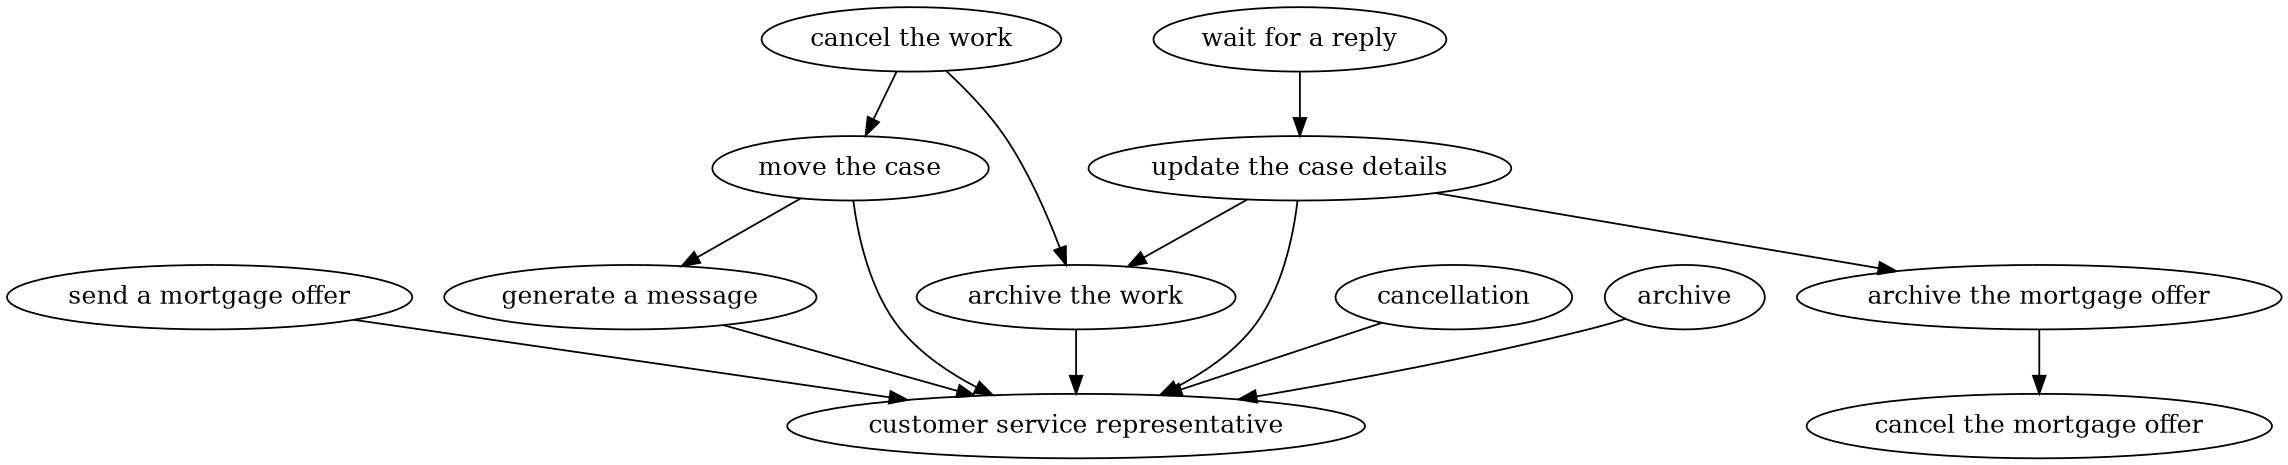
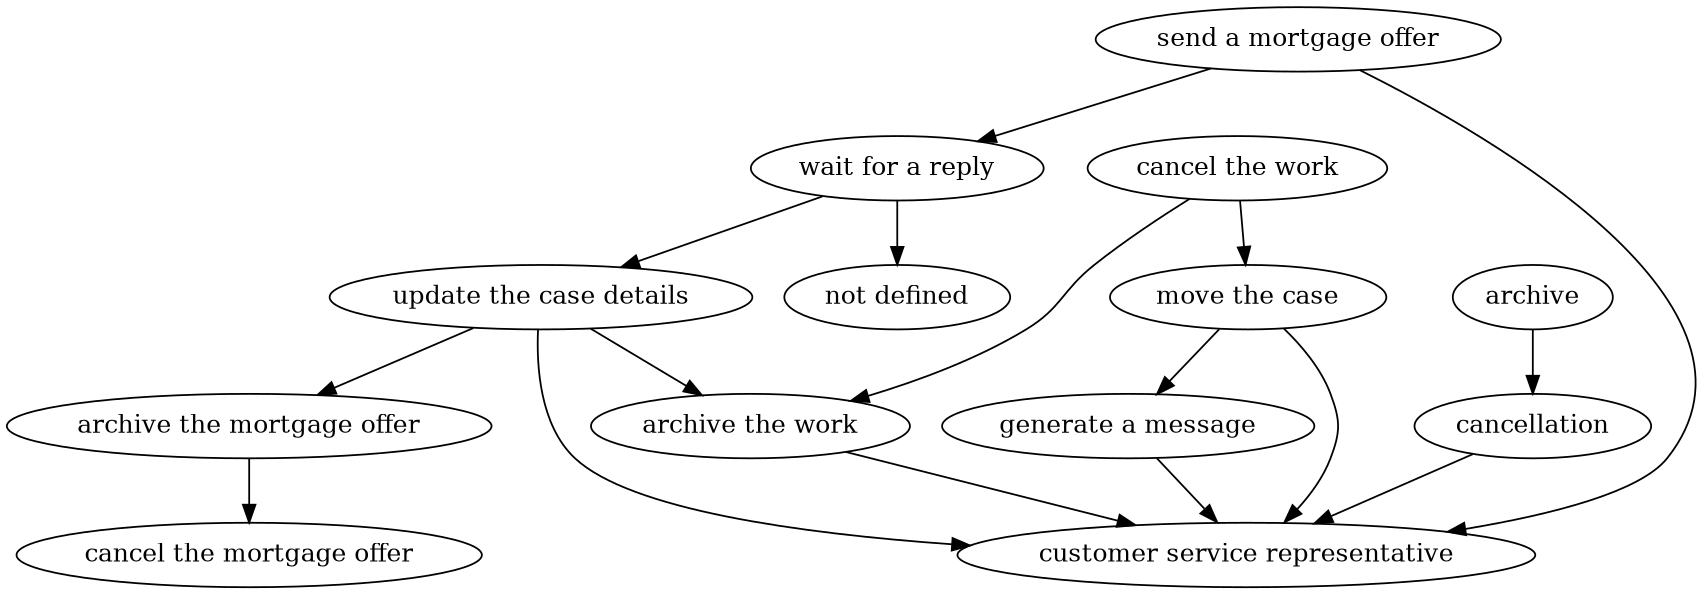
none -> (1103, 102)
none -> (897, 297)
(1442, 362) -> (1533, 353)
